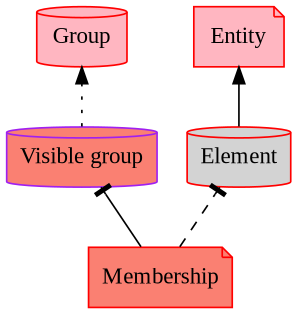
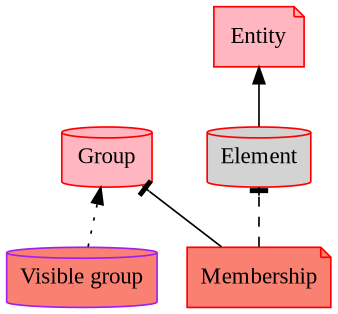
(123, 221) -> (185, 219)
